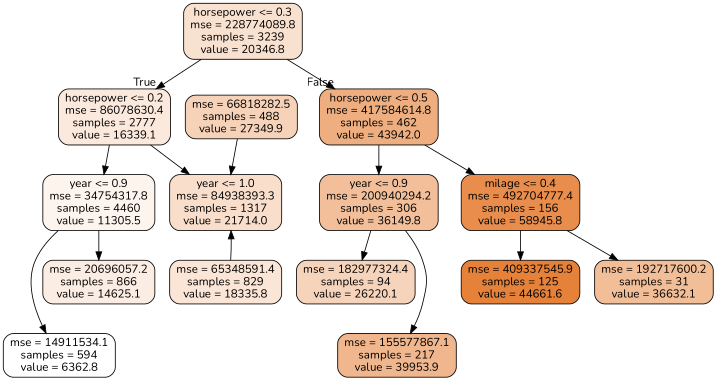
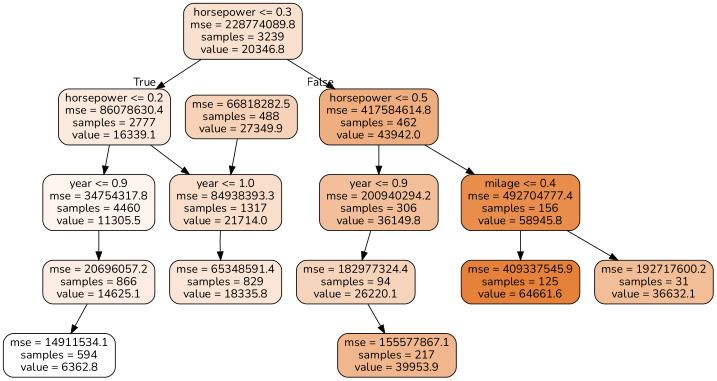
(231, 250) -> (220, 241)
(32, 275) -> (81, 315)
(426, 277) -> (374, 315)
(521, 282) -> (521, 282)
